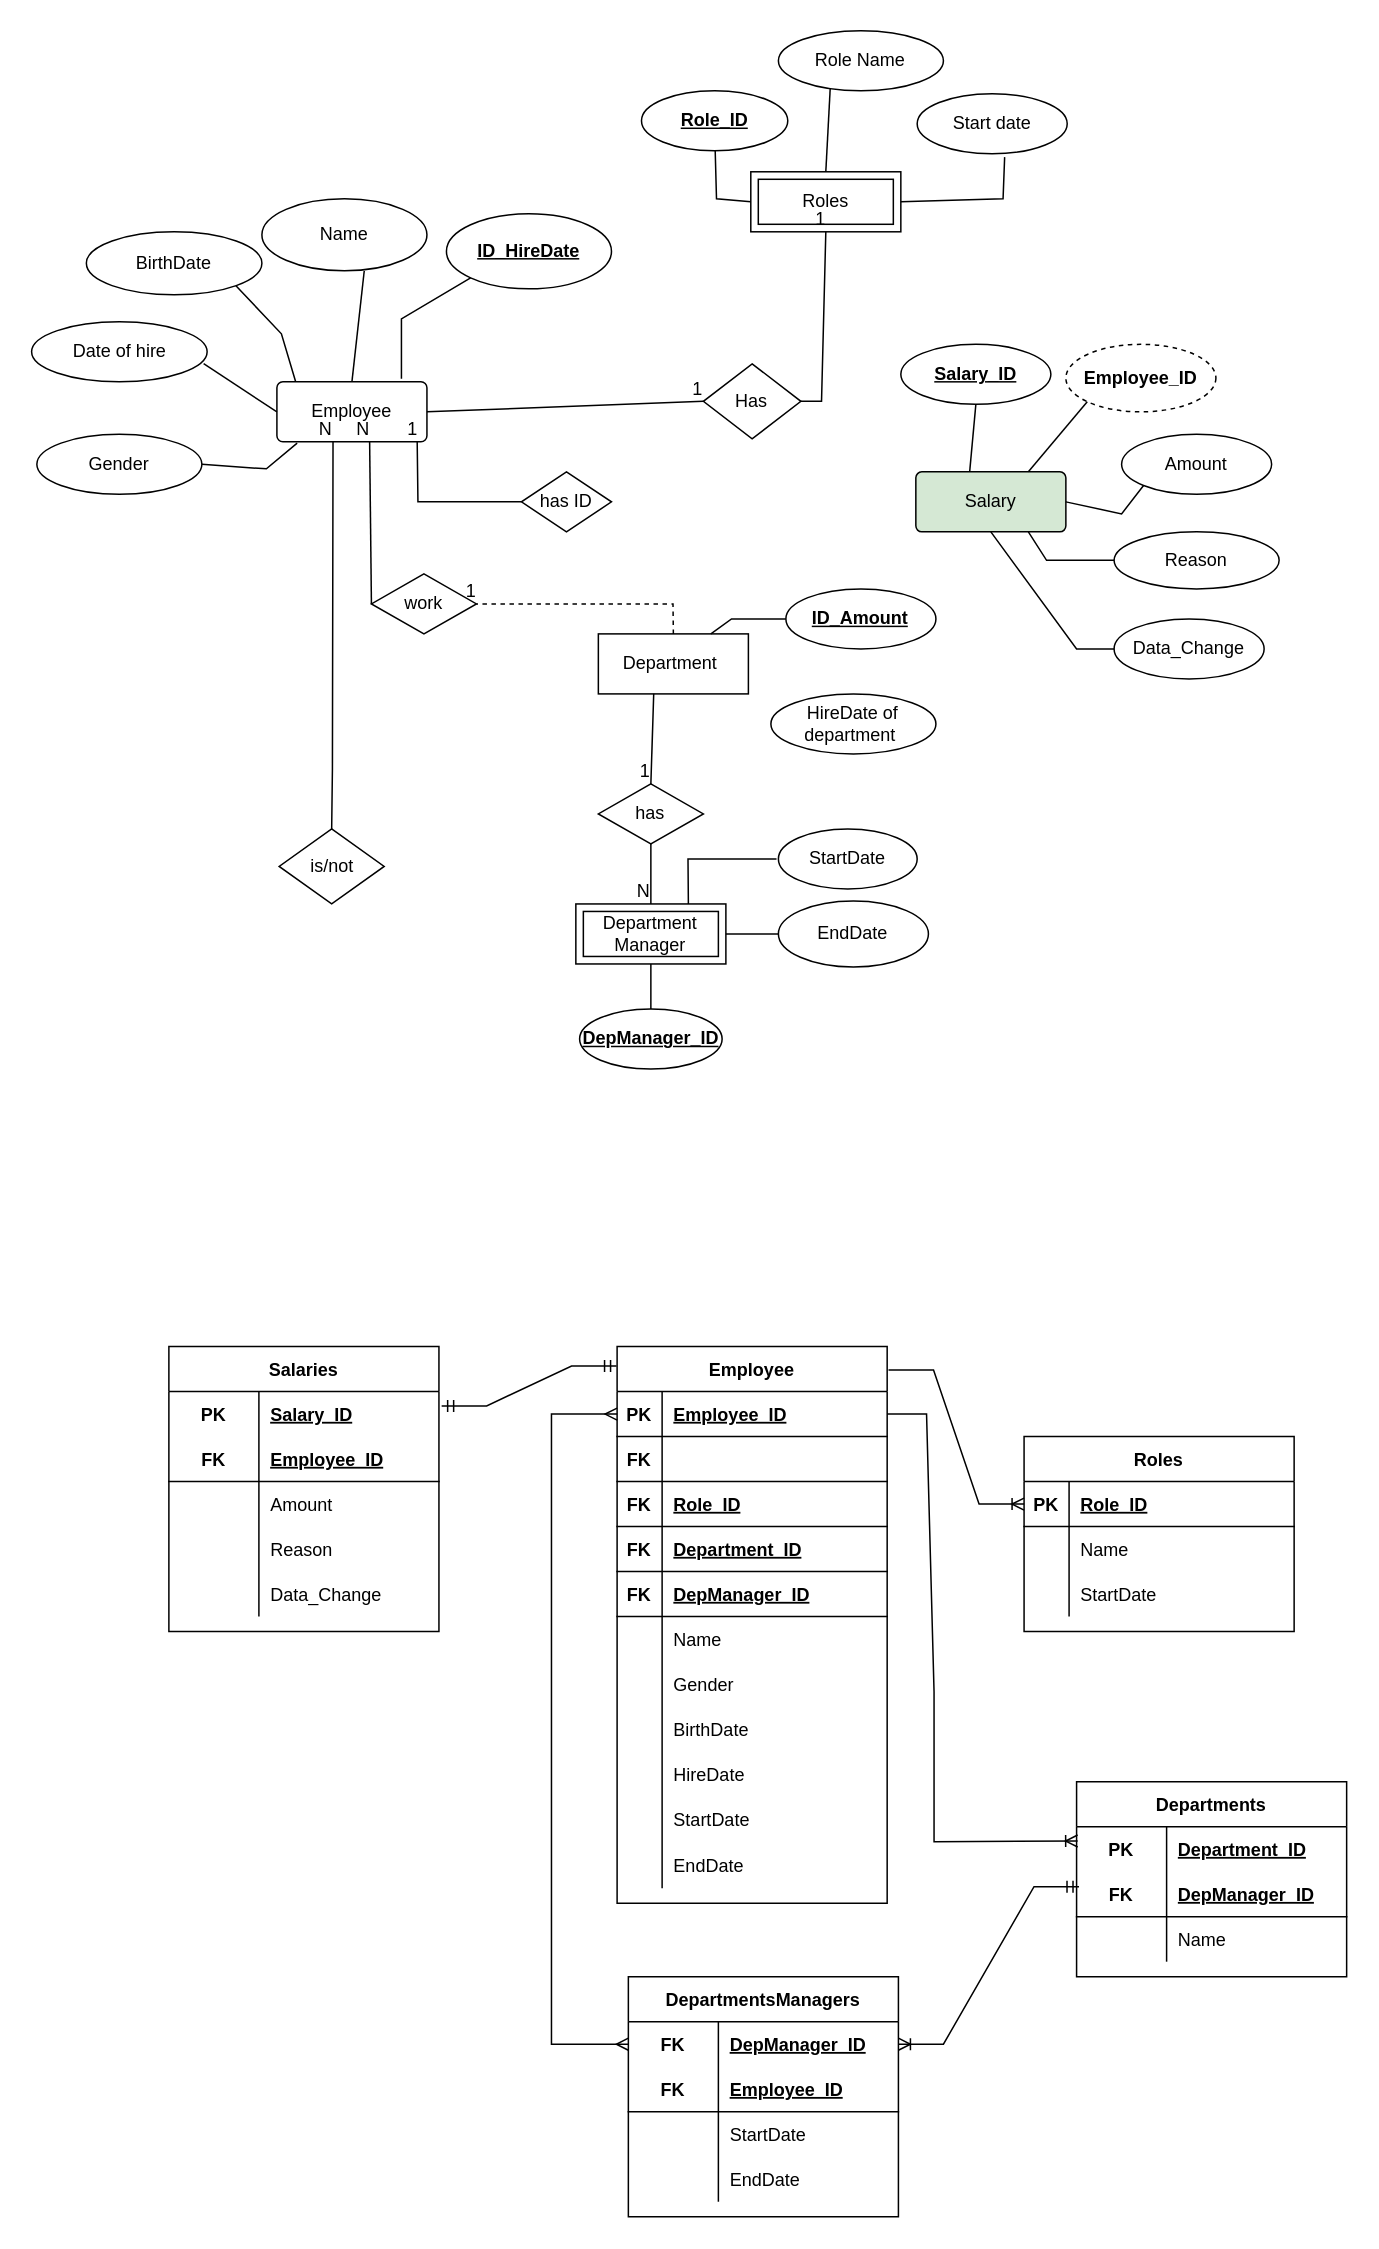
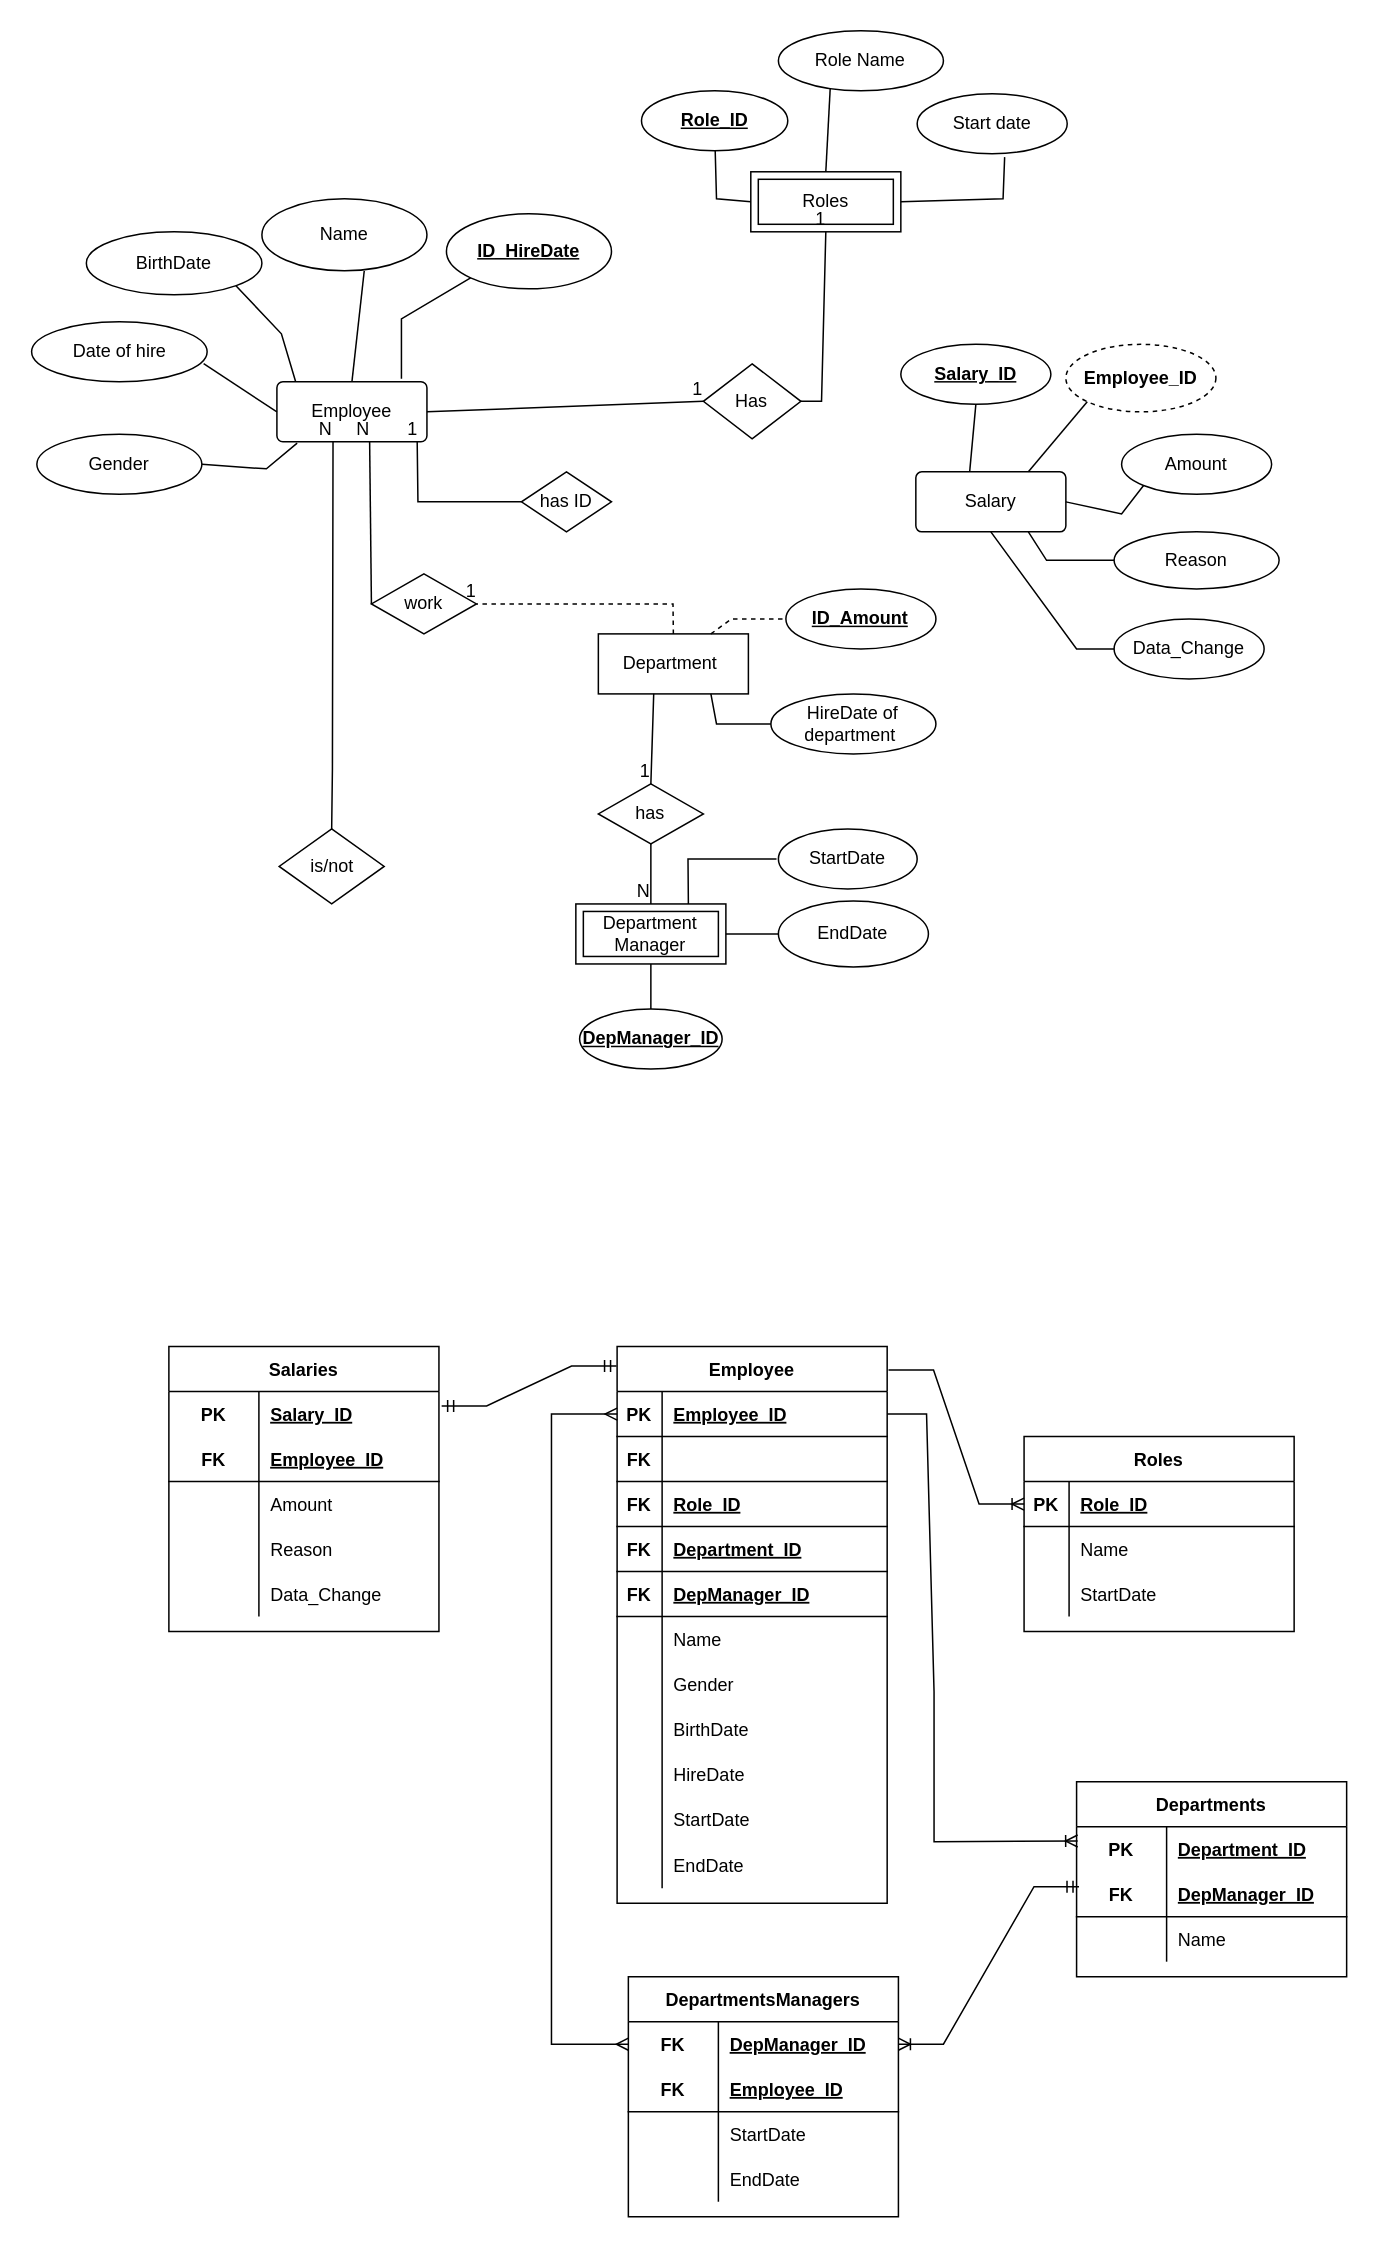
(991, 502) -> (991, 502)
(747, 619) -> (747, 619)
none -> (728, 724)
